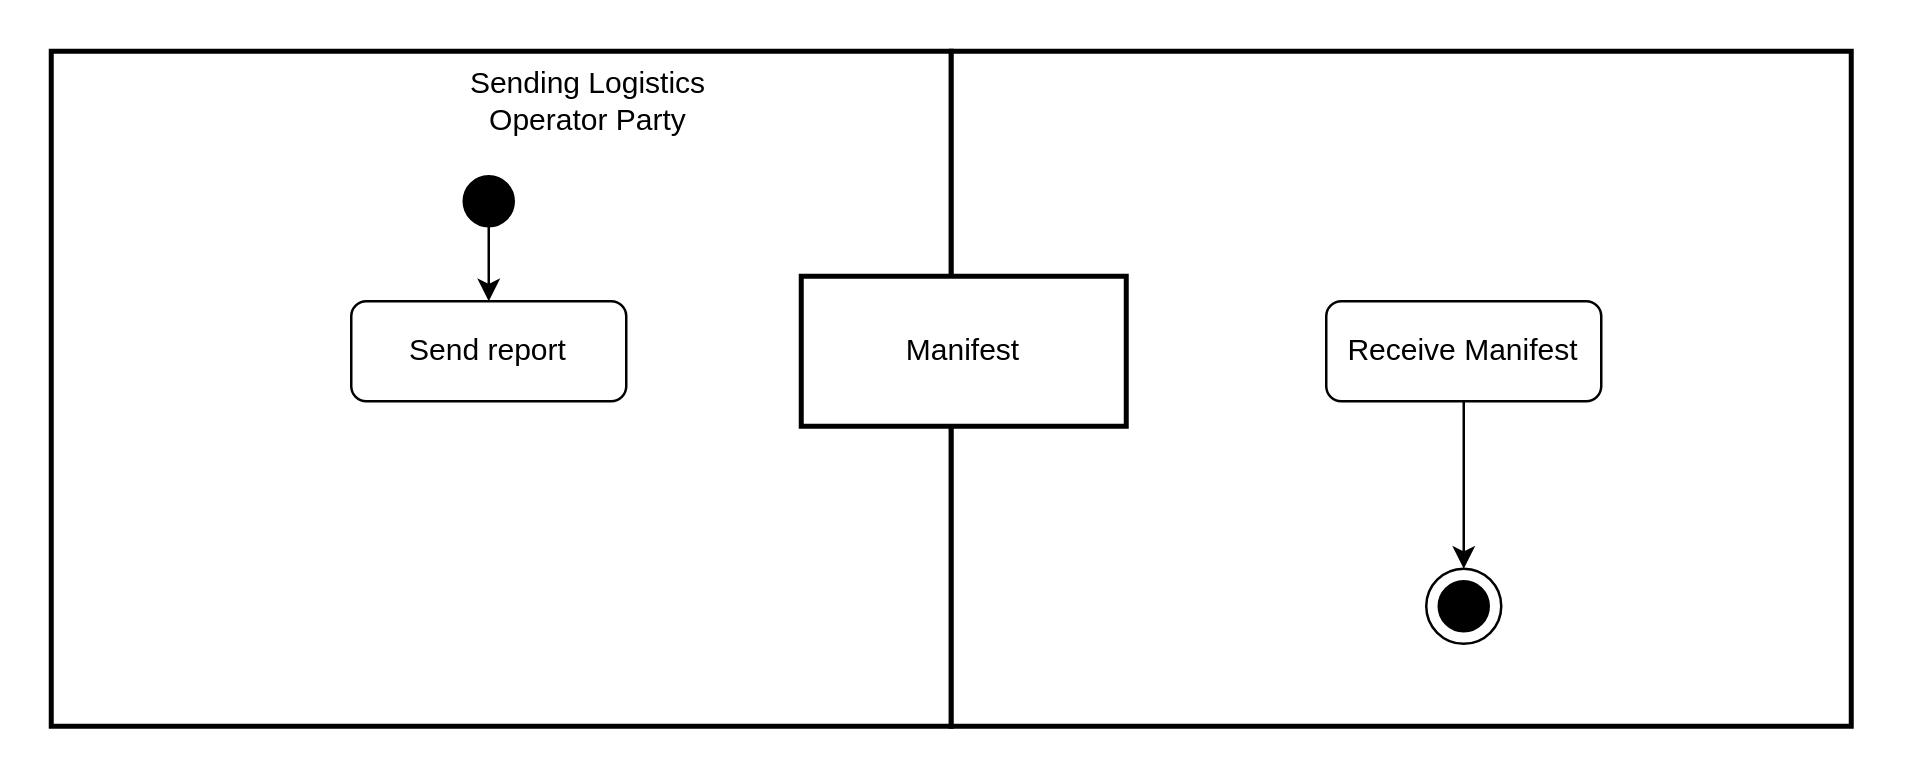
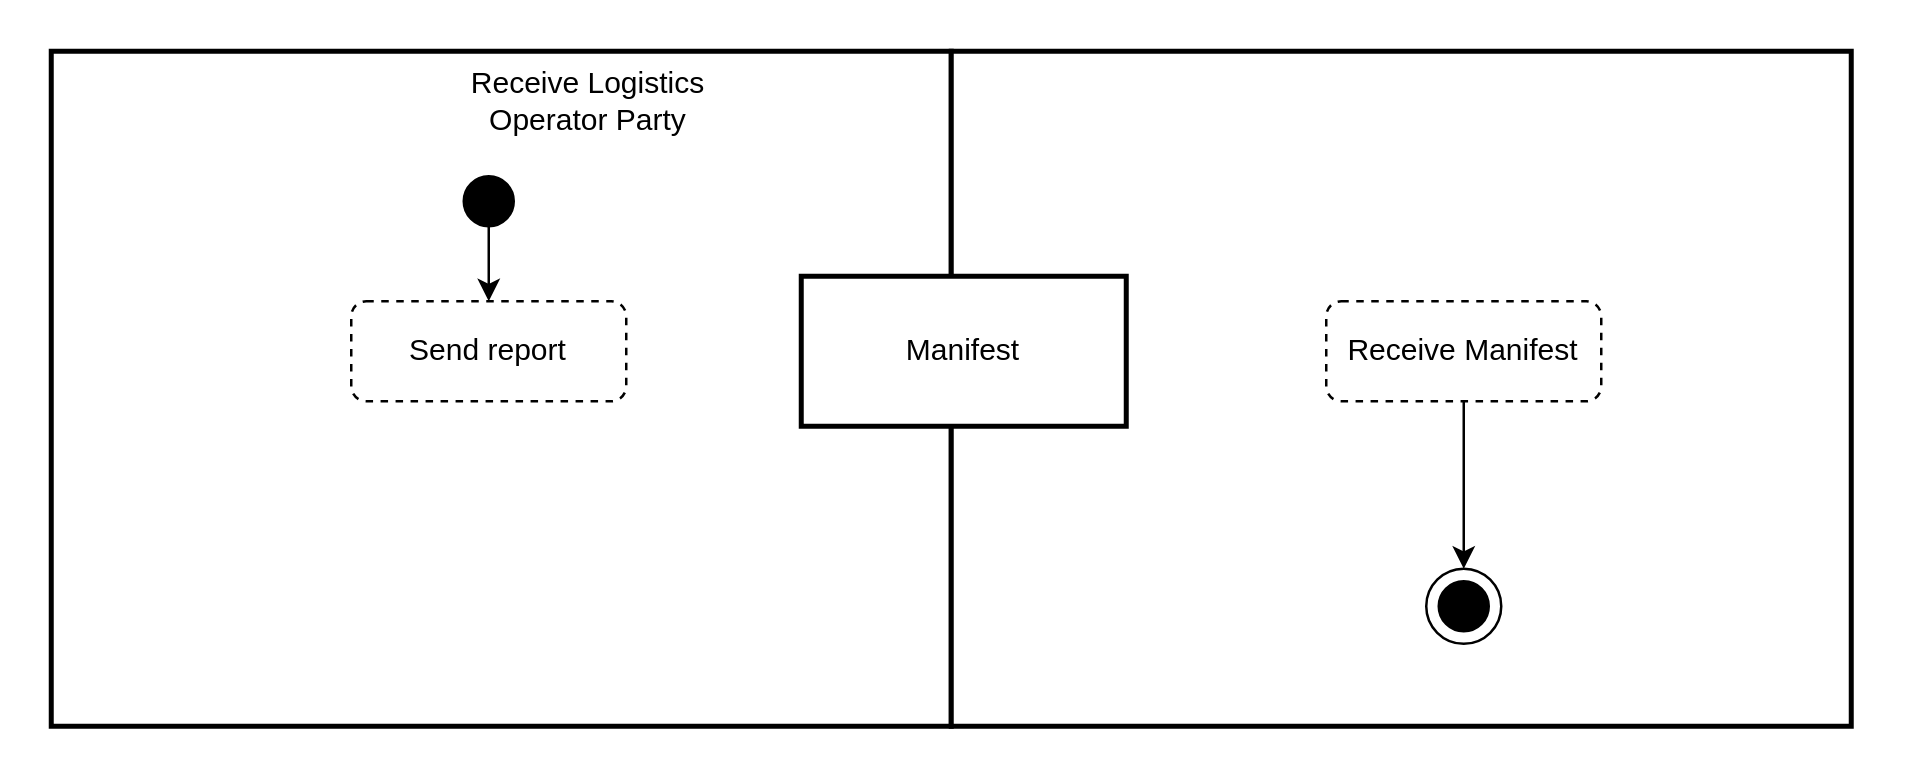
(589, 101) -> (589, 101)
(489, 351) -> (489, 351)
(1464, 351) -> (1464, 351)
